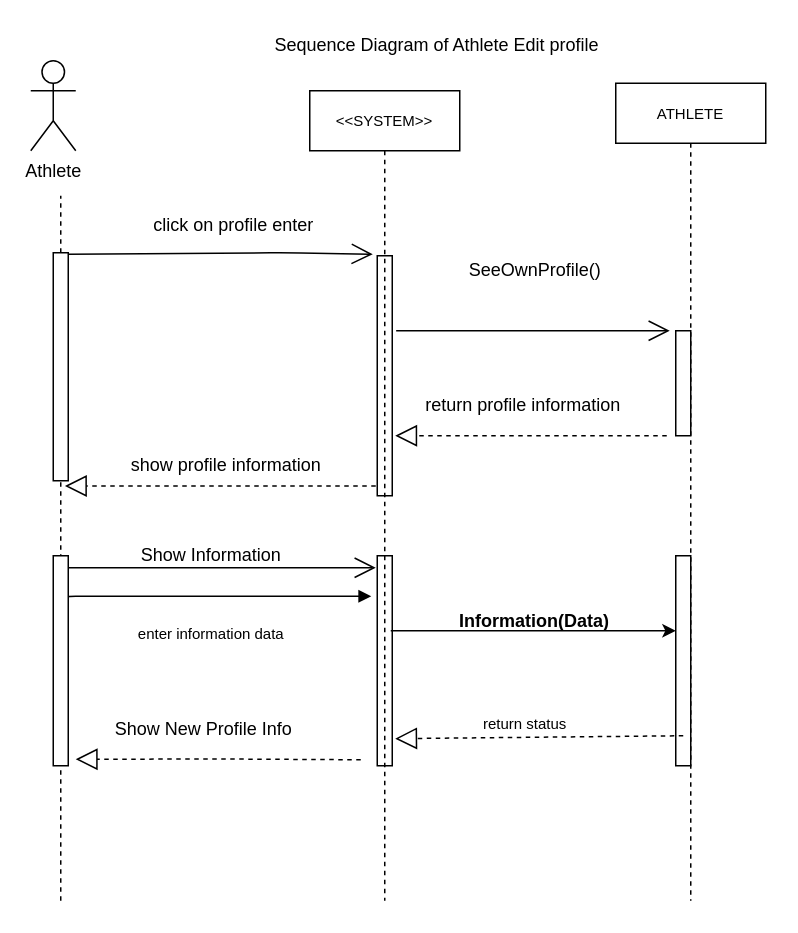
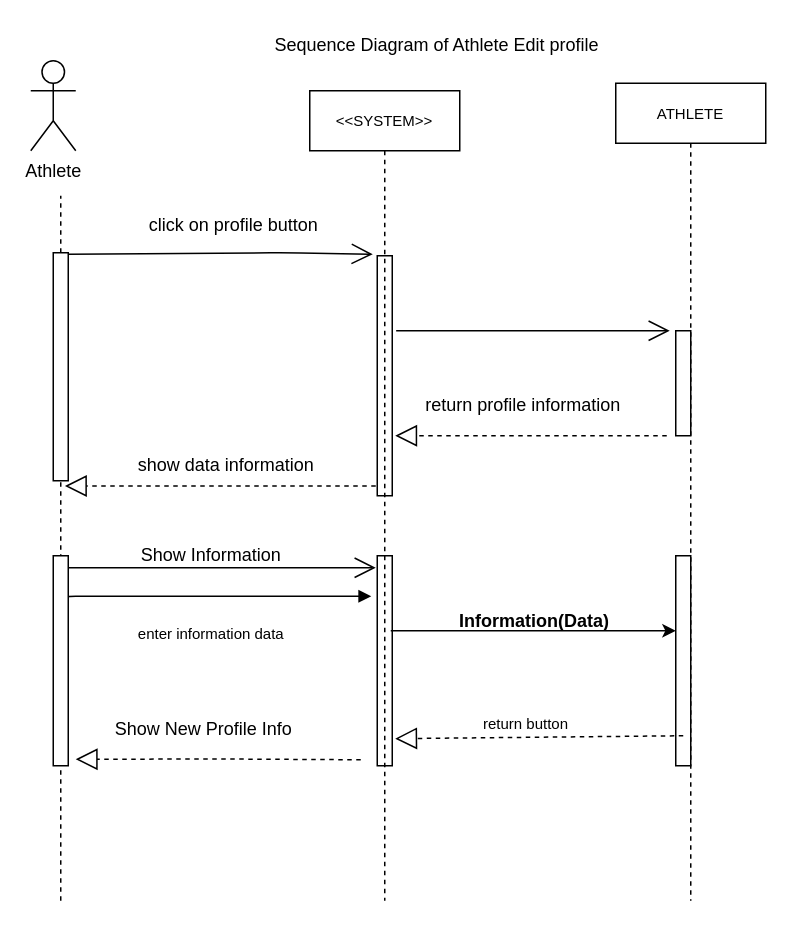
(234, 226) -> (234, 226)
(535, 271) -> none
(227, 466) -> (227, 466)
(536, 724) -> (536, 724)
